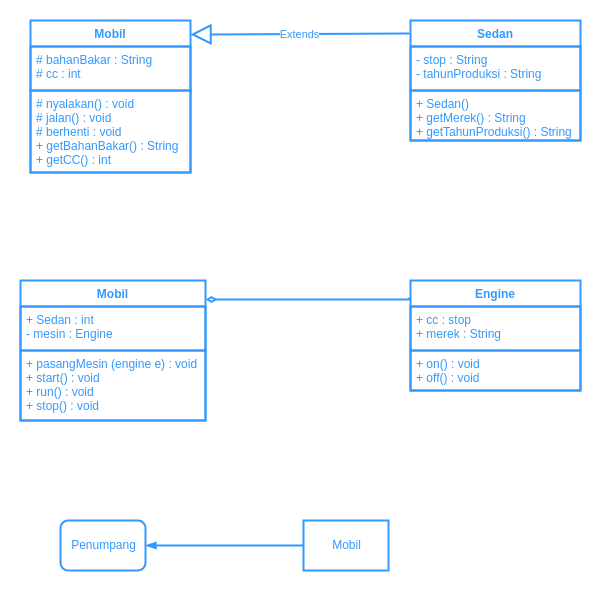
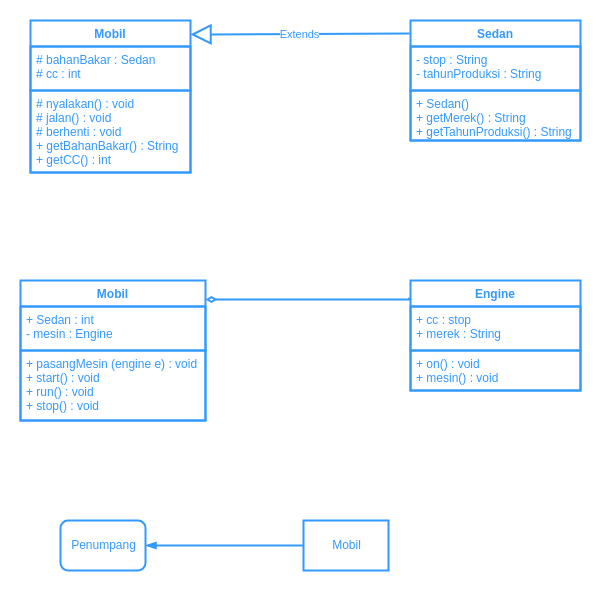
(99, 60) -> (97, 60)
(452, 364) -> (452, 364)
